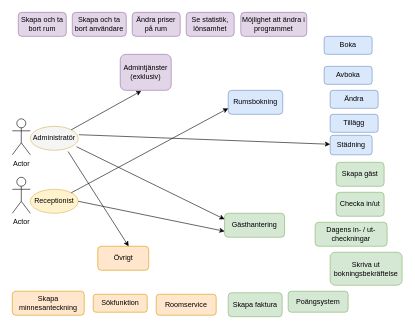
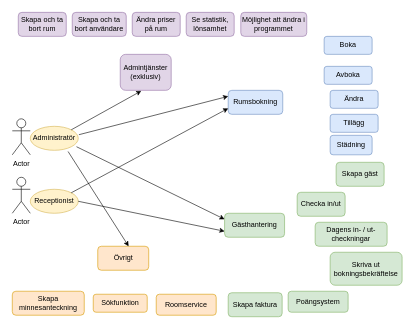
(54, 138) -> (54, 138)
(315, 144) -> (153, 116)
(360, 204) -> (321, 204)
